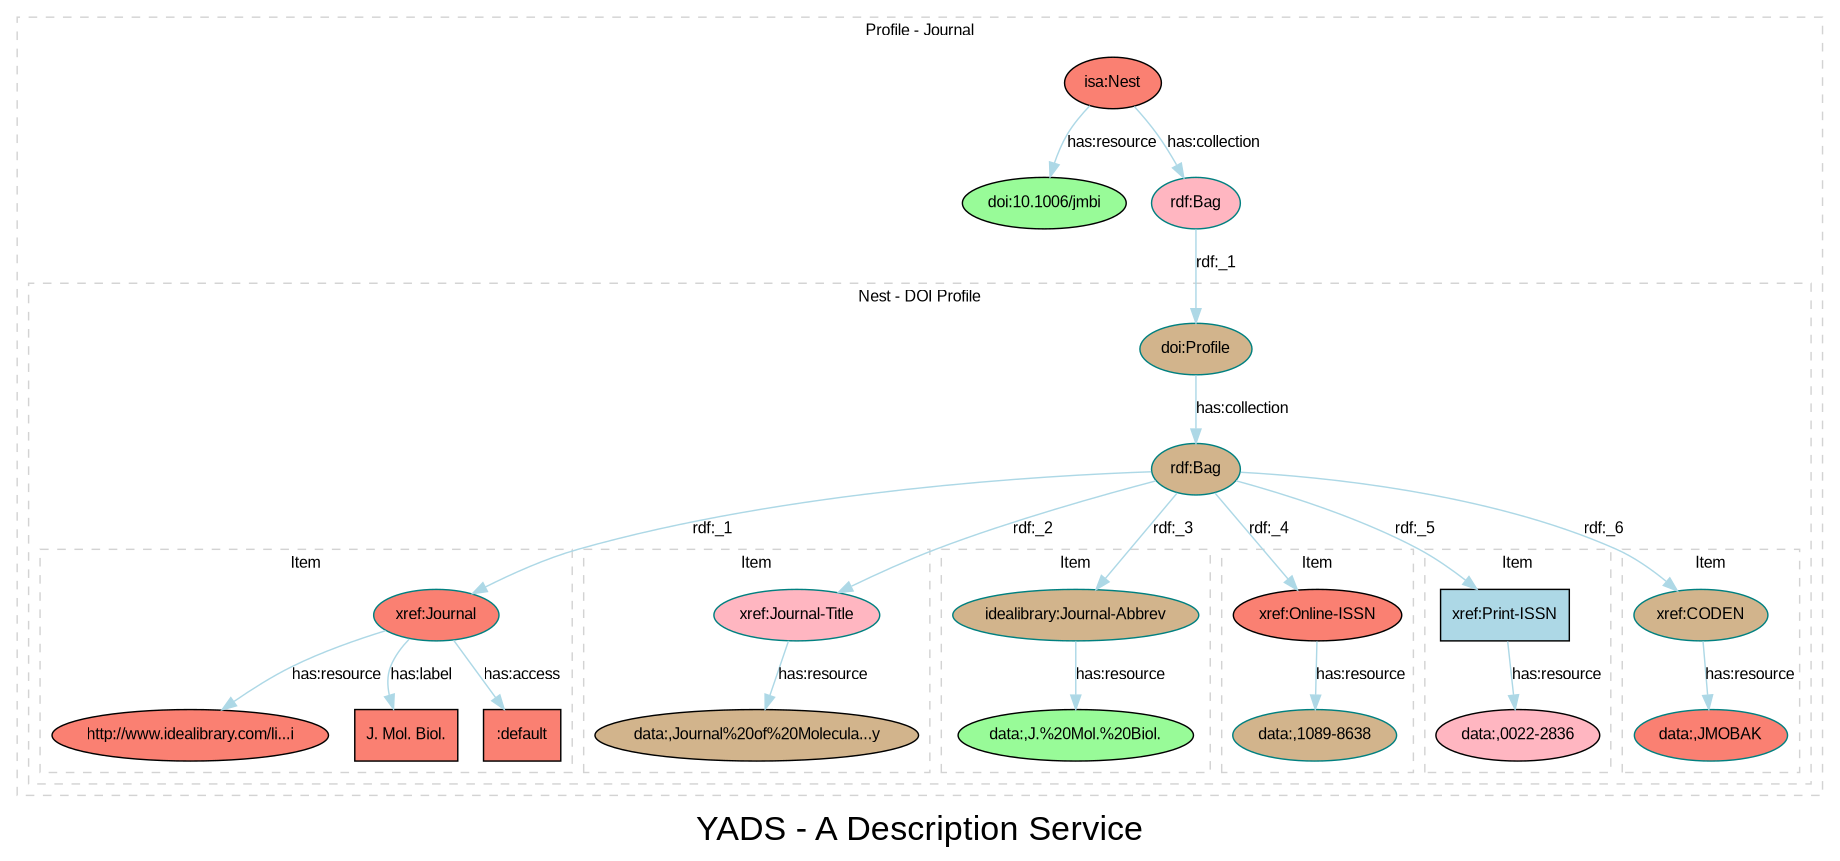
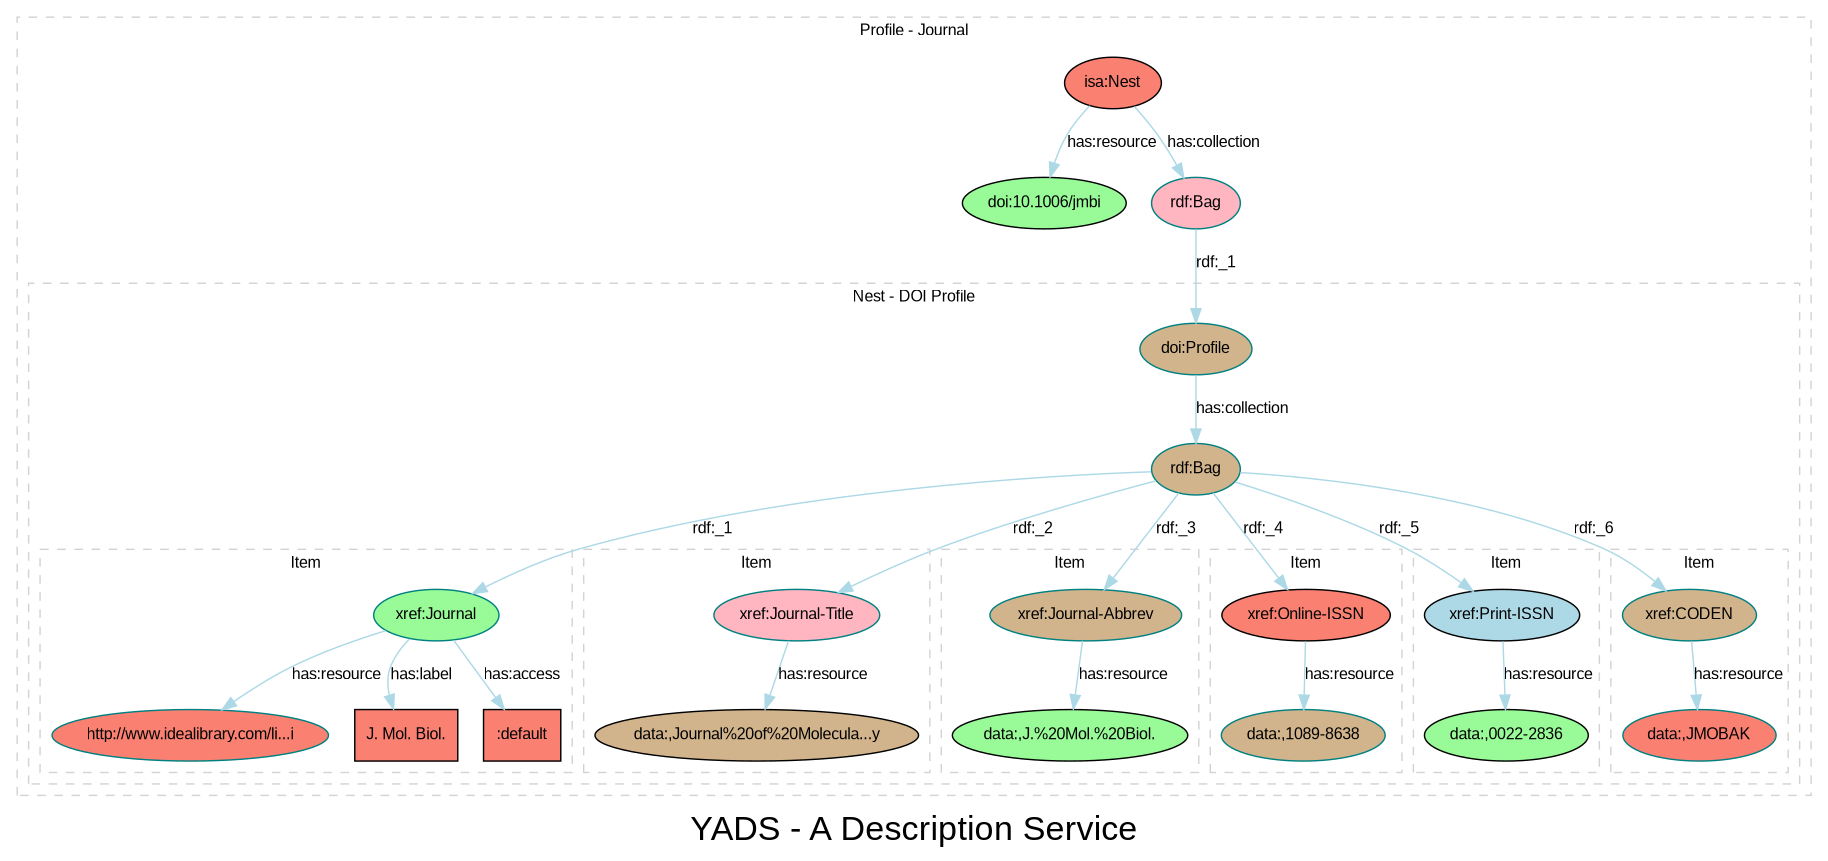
(436, 615) -> (436, 615)
(1076, 615) -> (1086, 615)
(1505, 615) -> (1502, 615)
(190, 735) -> (190, 735)
(1518, 735) -> (1506, 735)
